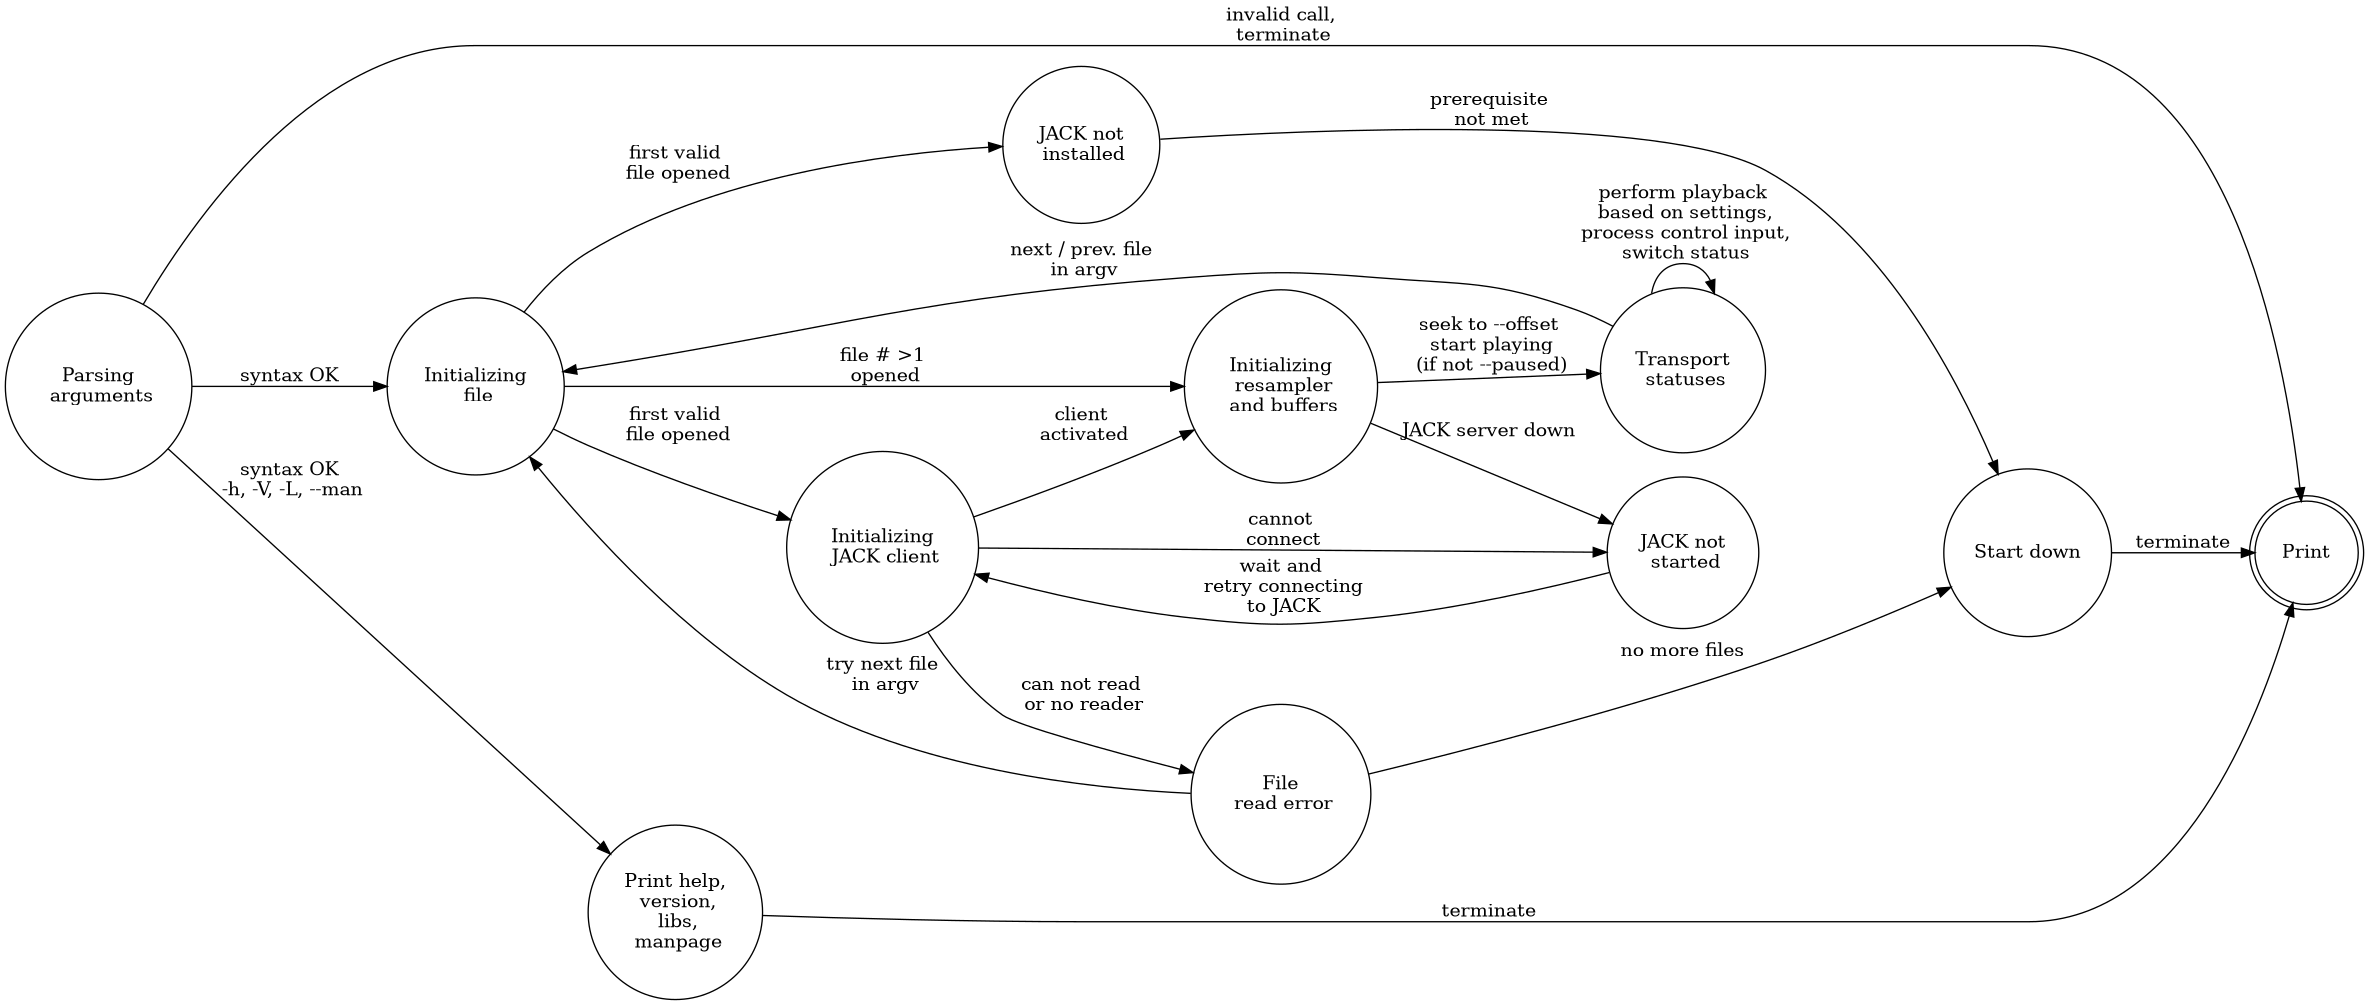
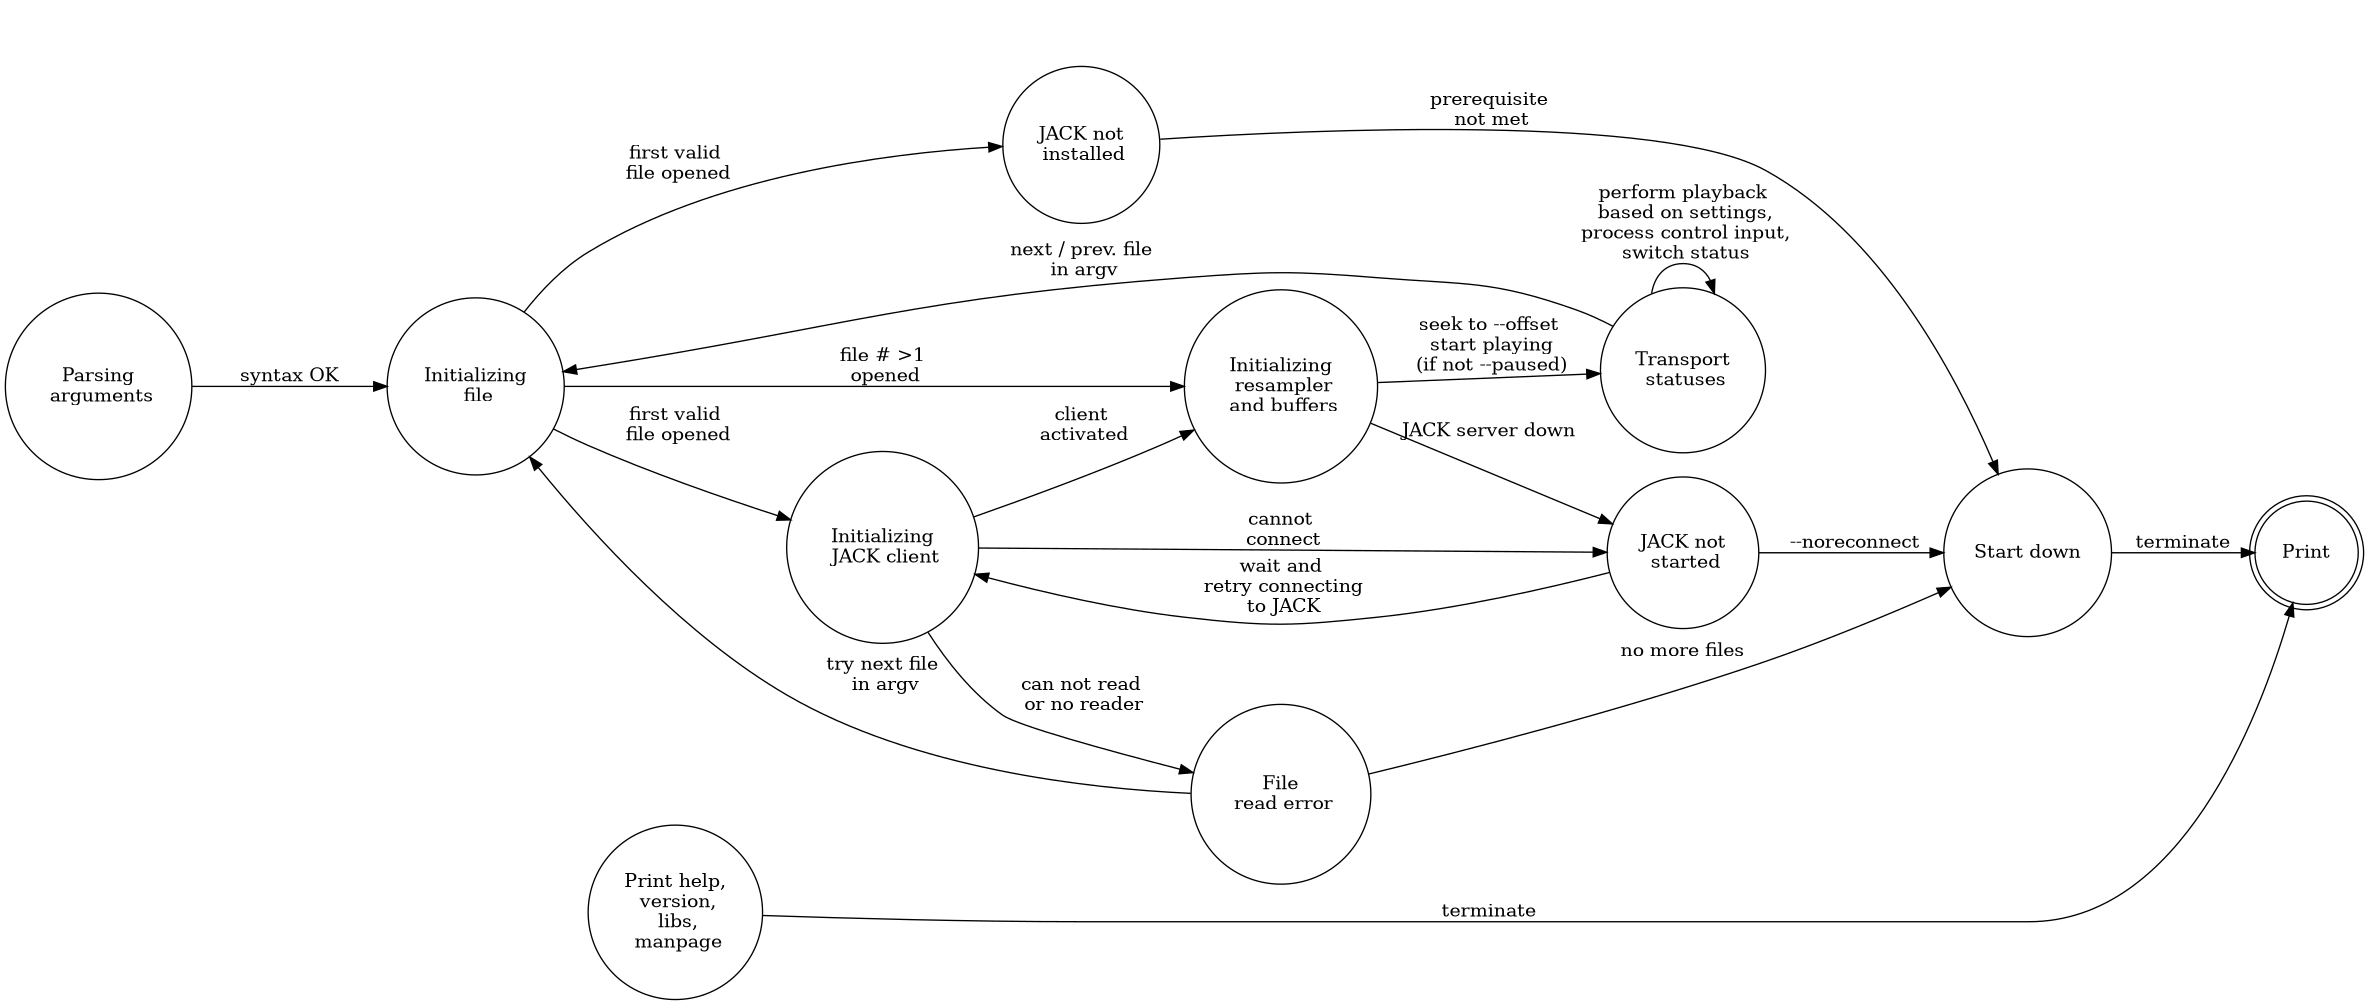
(1314, 46) -> none
none -> (1844, 553)
(384, 647) -> none
